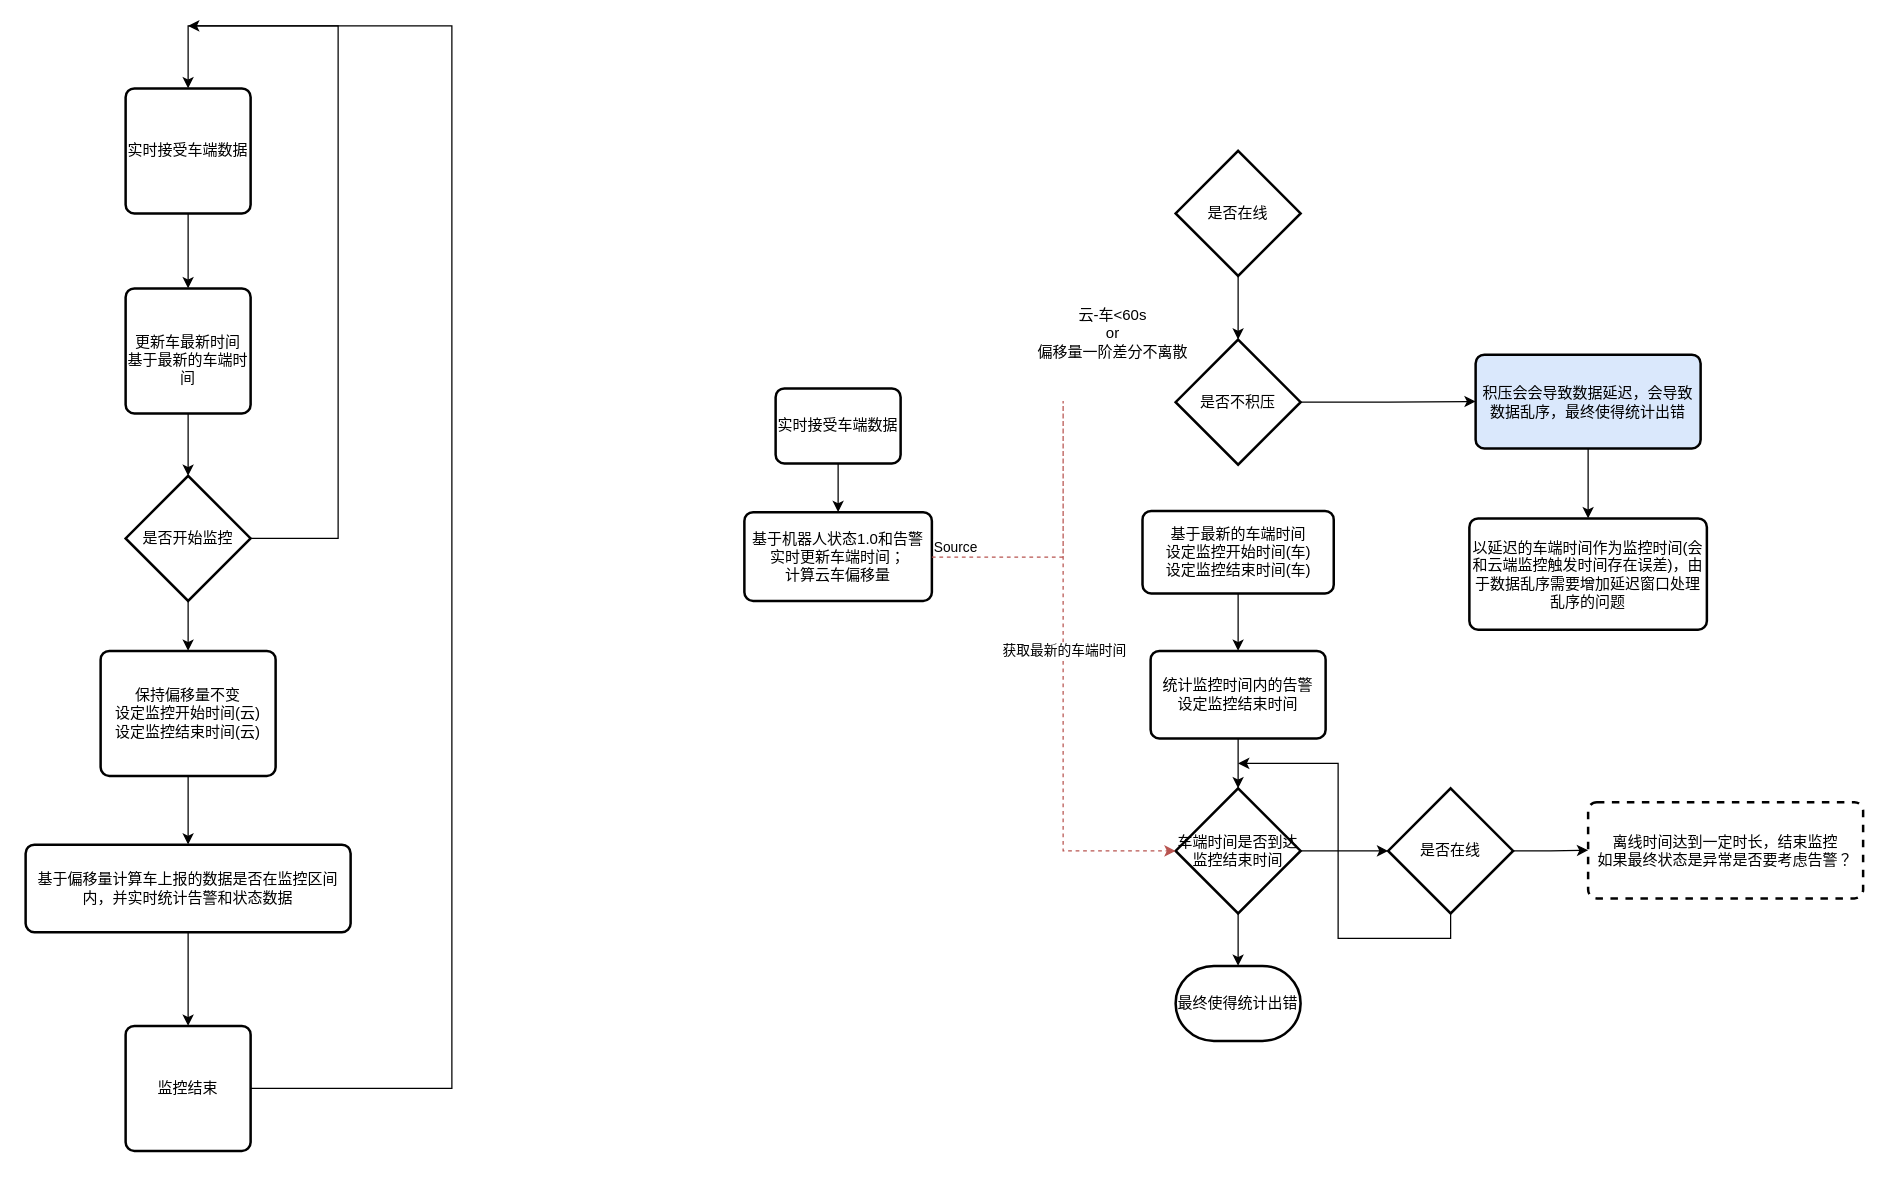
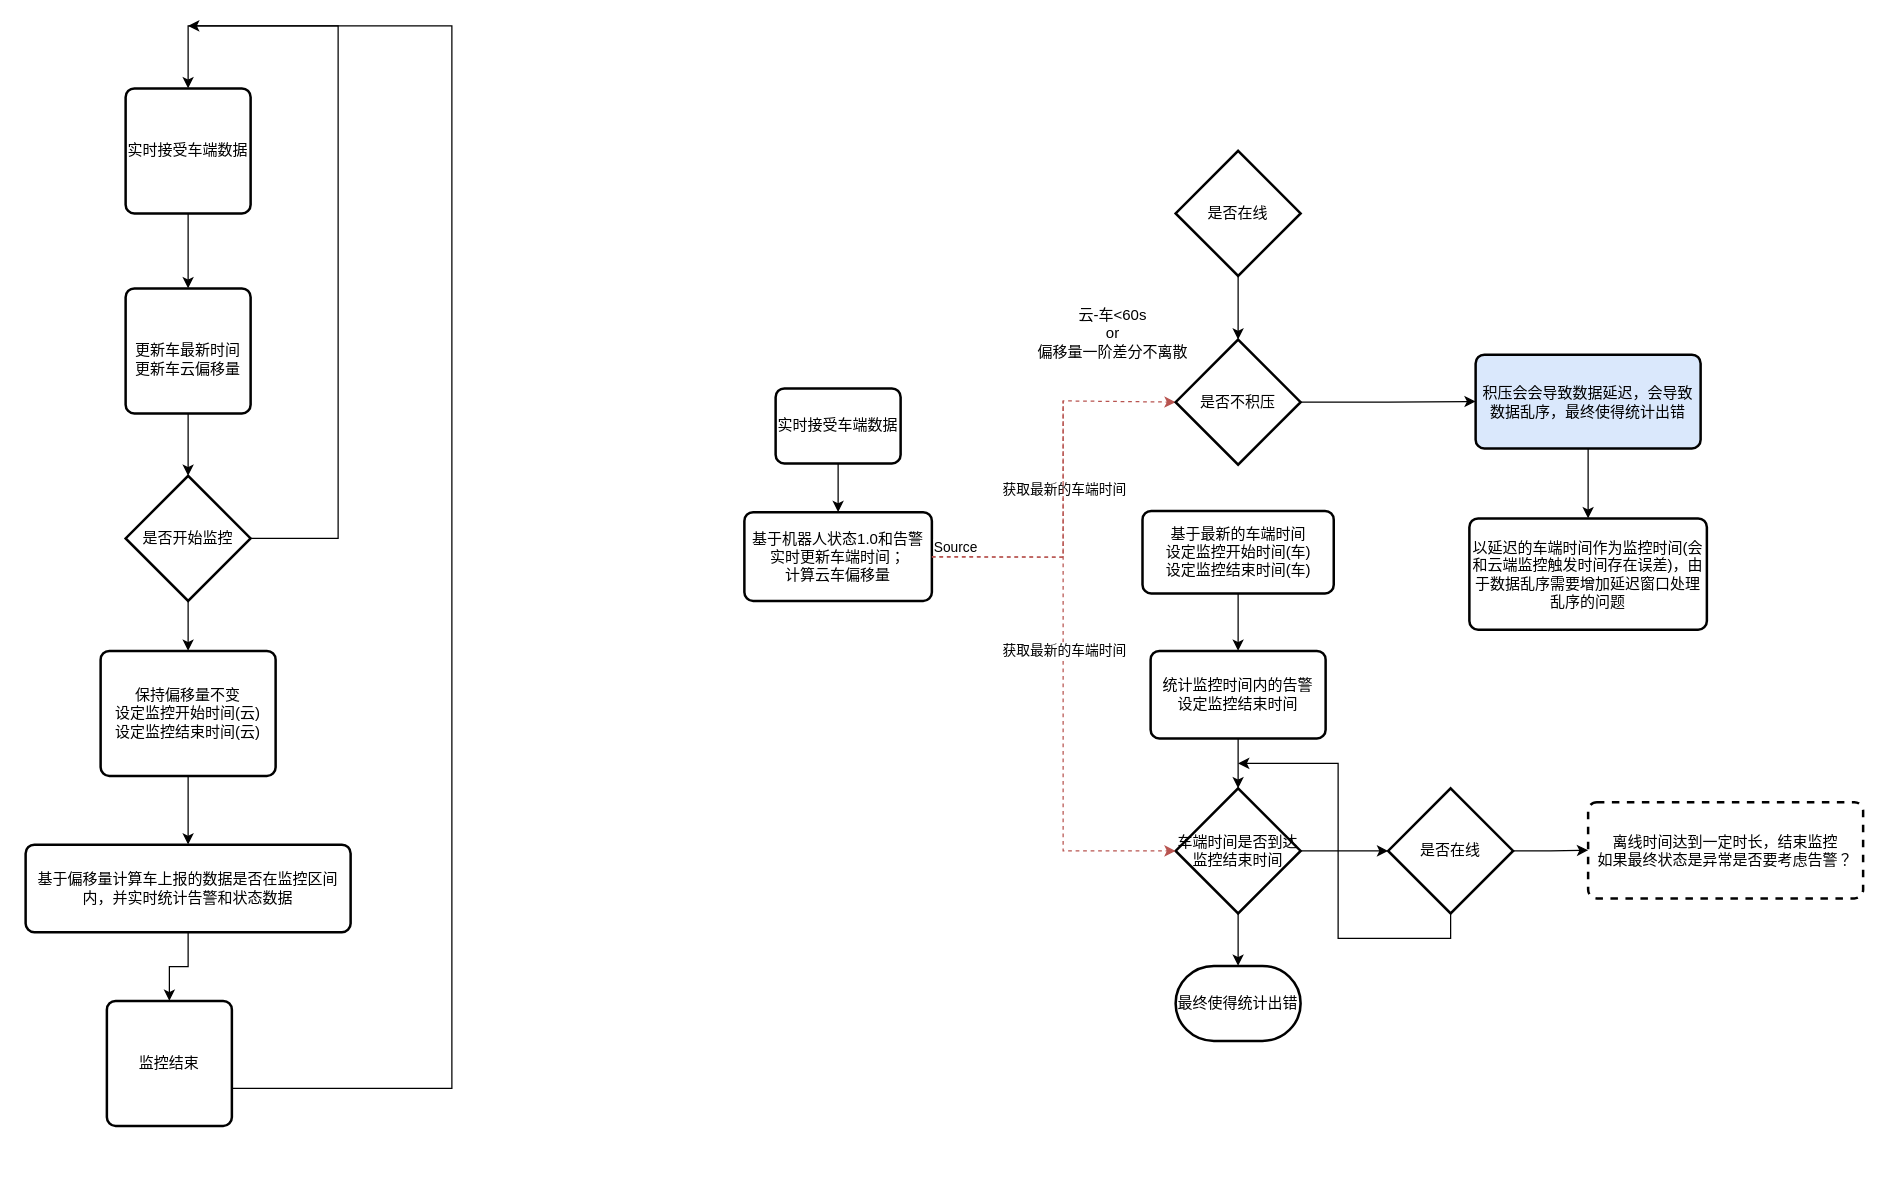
(188, 351) -> (188, 351)
none -> (1116, 401)
(188, 1088) -> (169, 1063)
